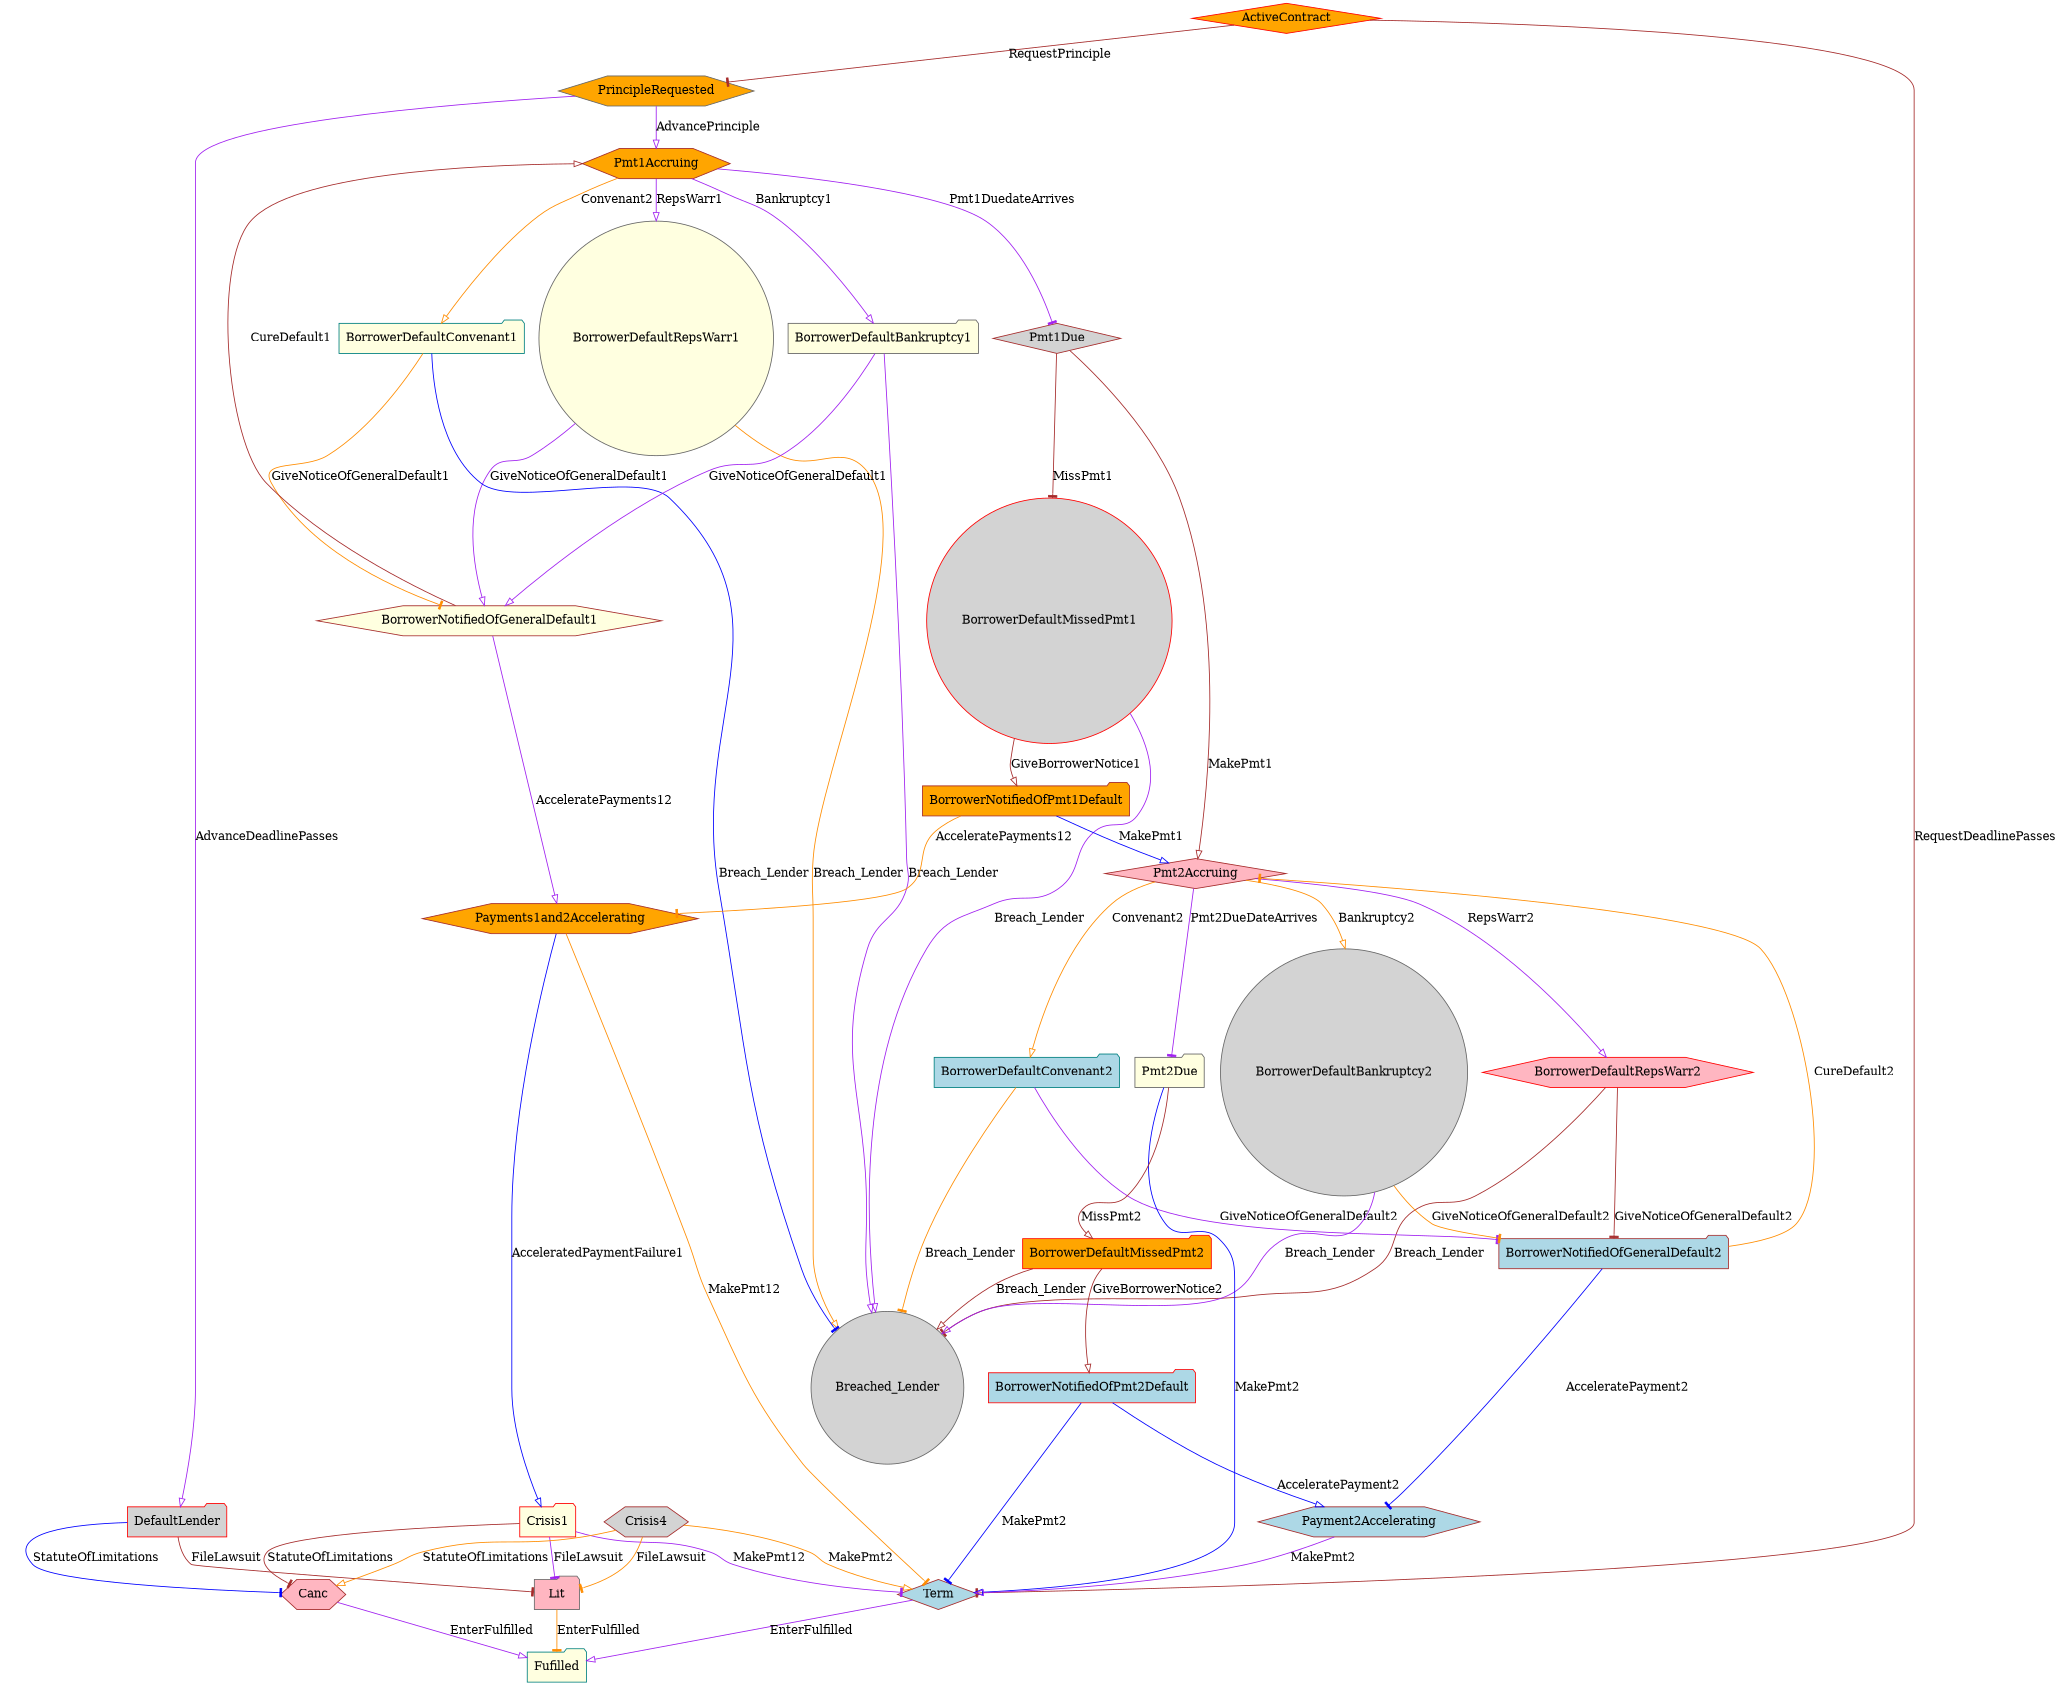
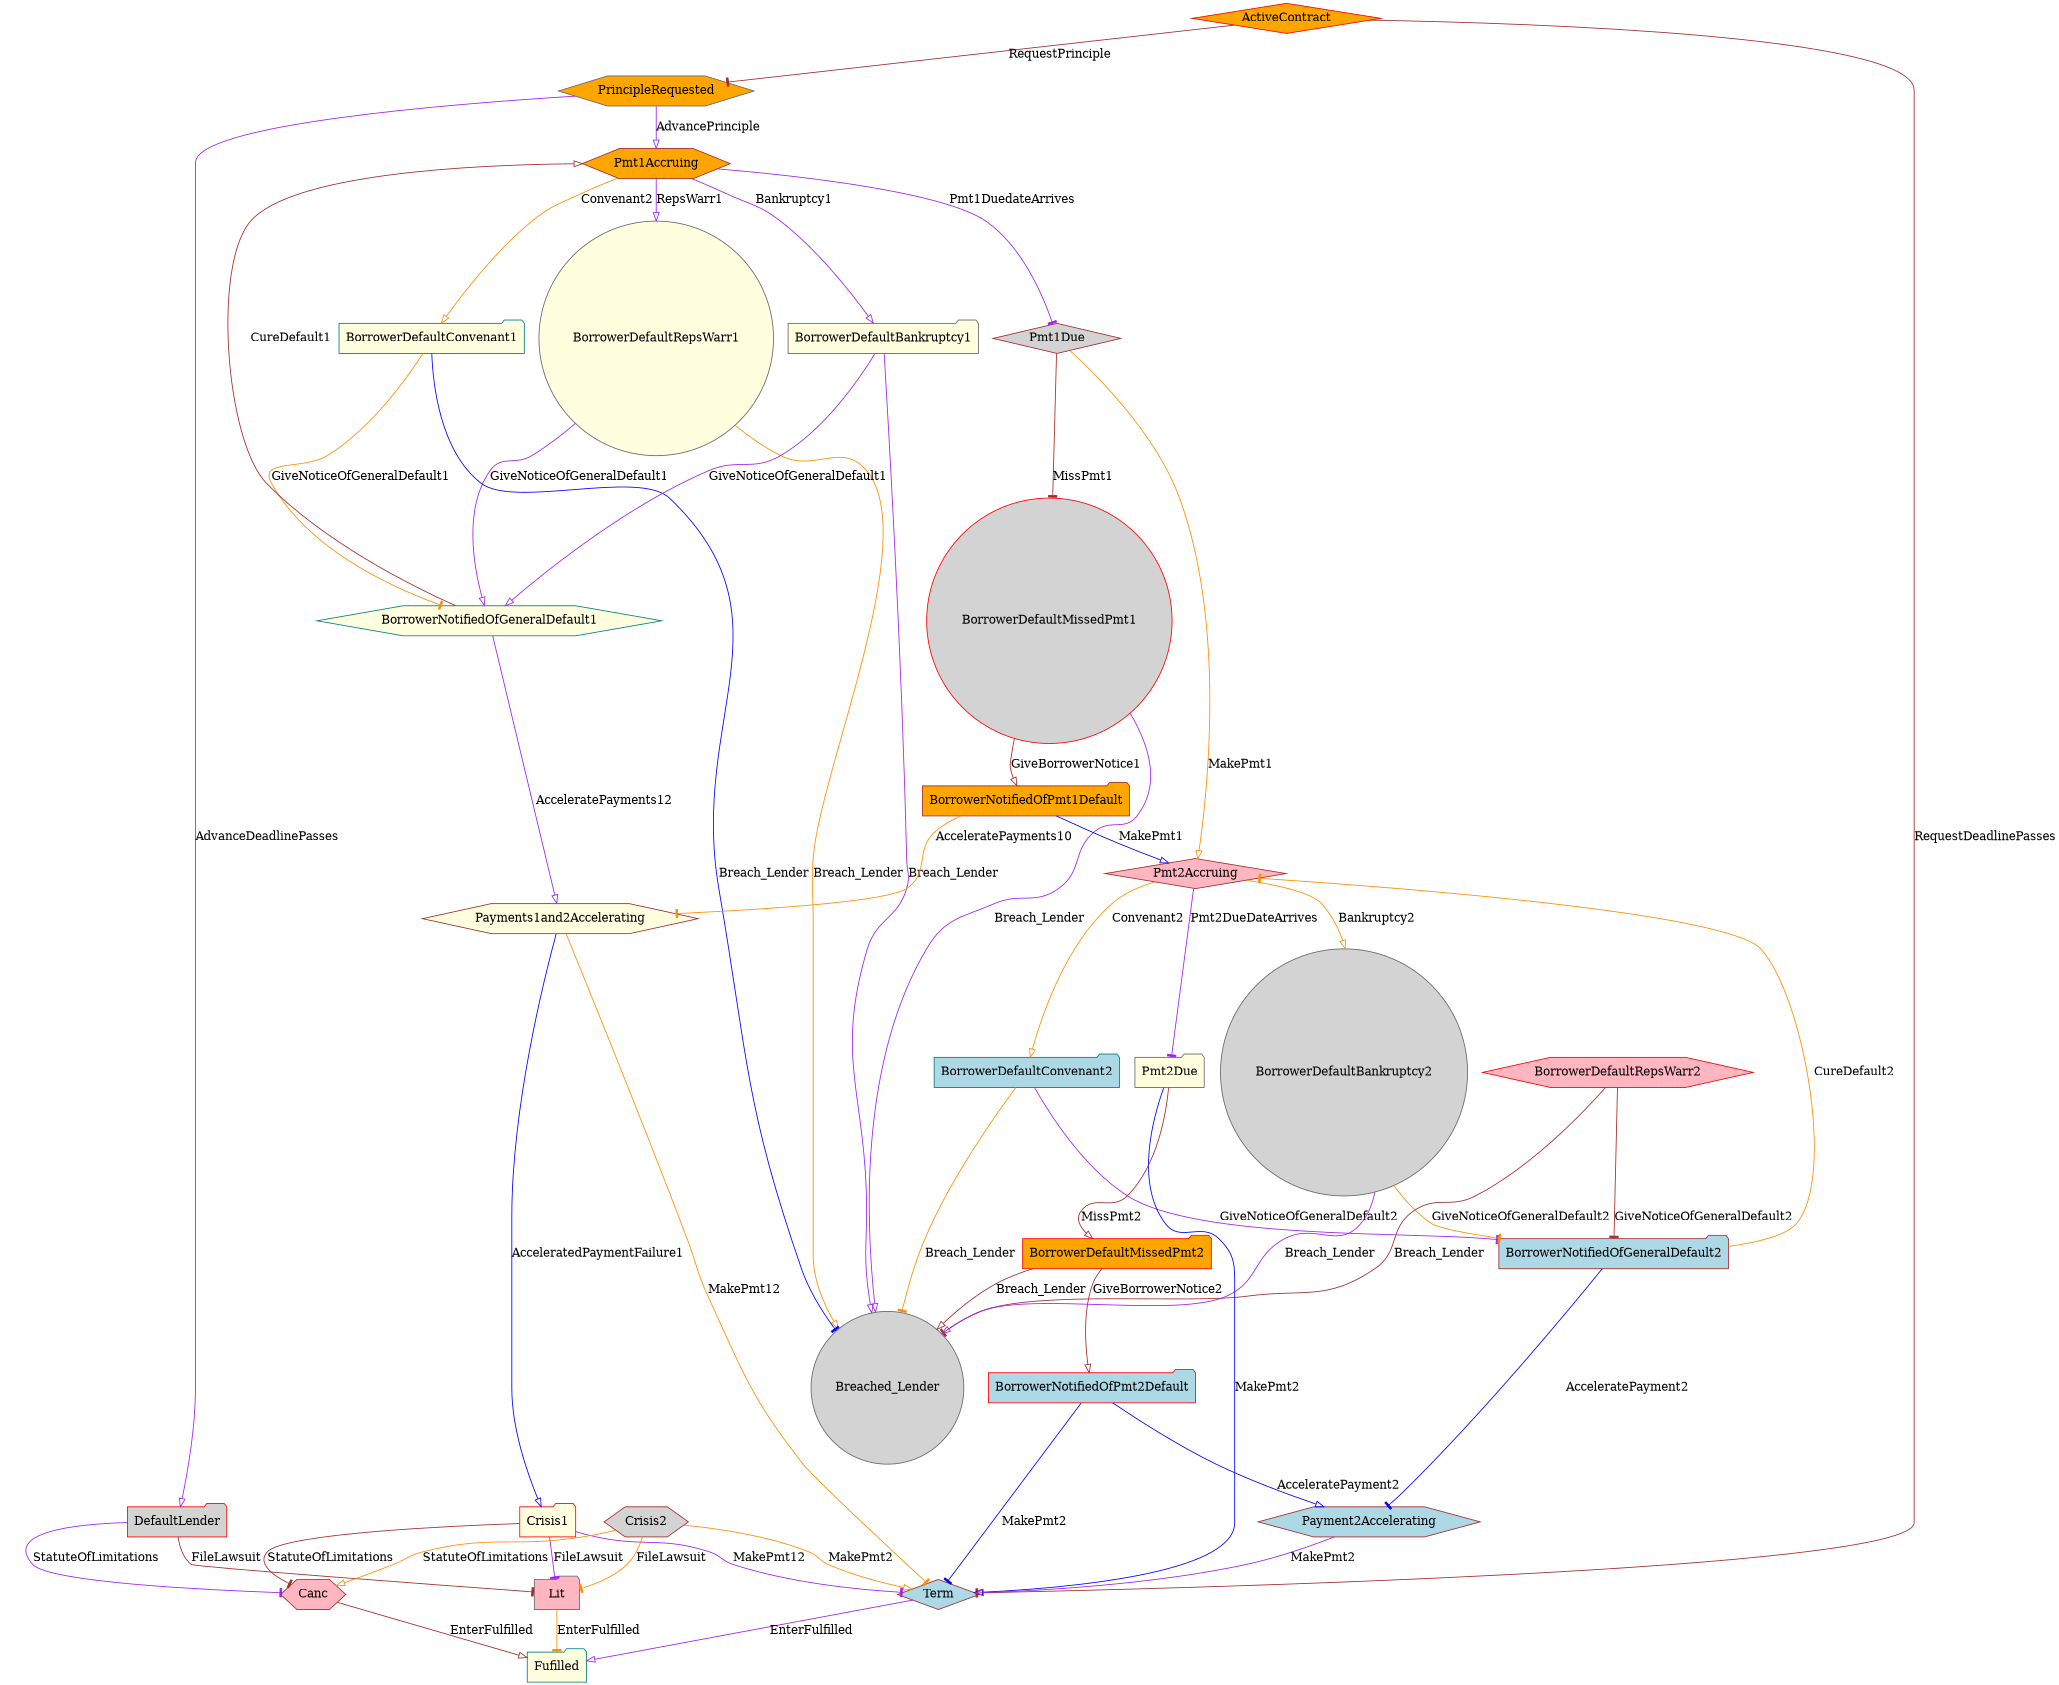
(1200, 581) -> (1200, 581)
(489, 621) -> (489, 621)
(1004, 837) -> (1004, 837)
(560, 919) -> (560, 919)
(1450, 920) -> none
(646, 1522) -> (646, 1522)
(91, 1580) -> (91, 1580)
(428, 1629) -> (428, 1629)
